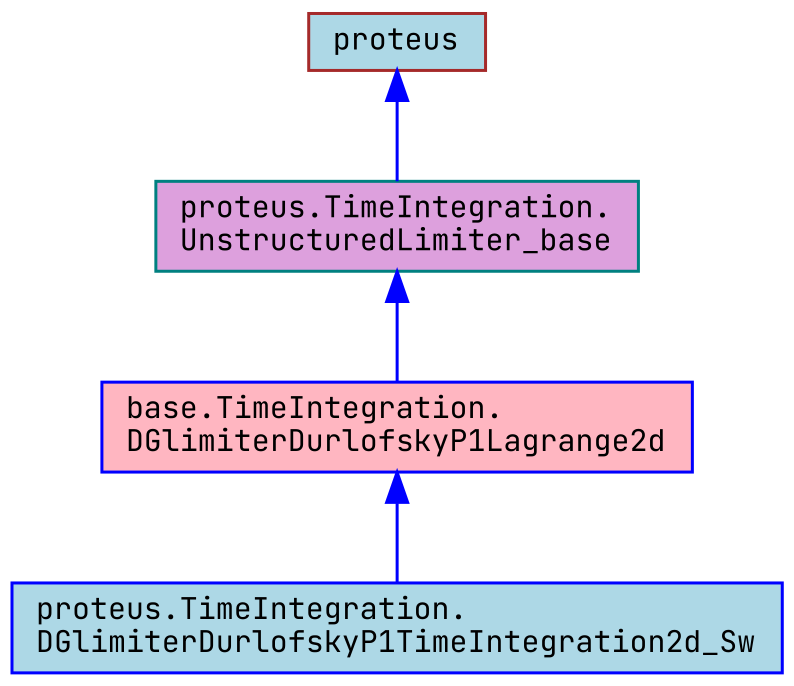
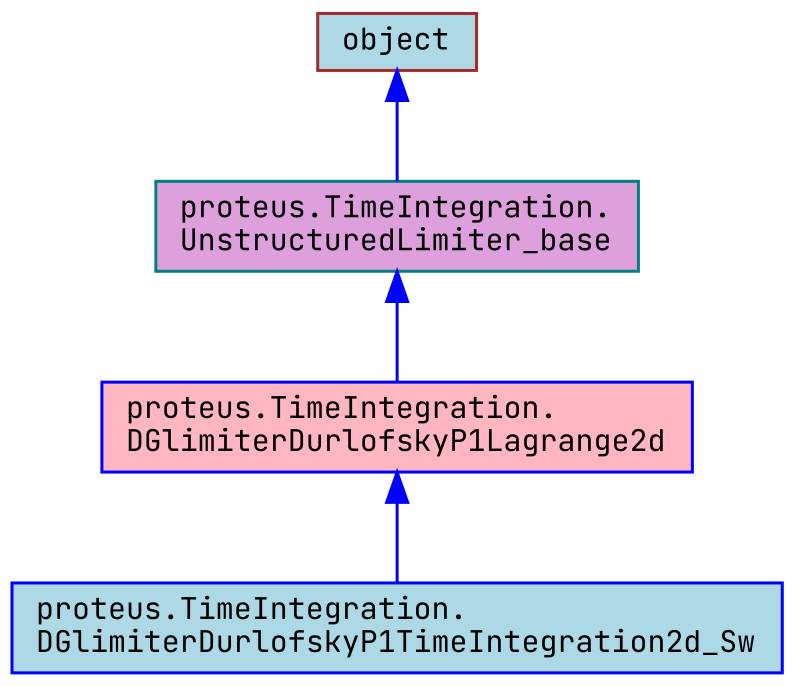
(397, 42) -> (397, 42)
(397, 427) -> (397, 427)
